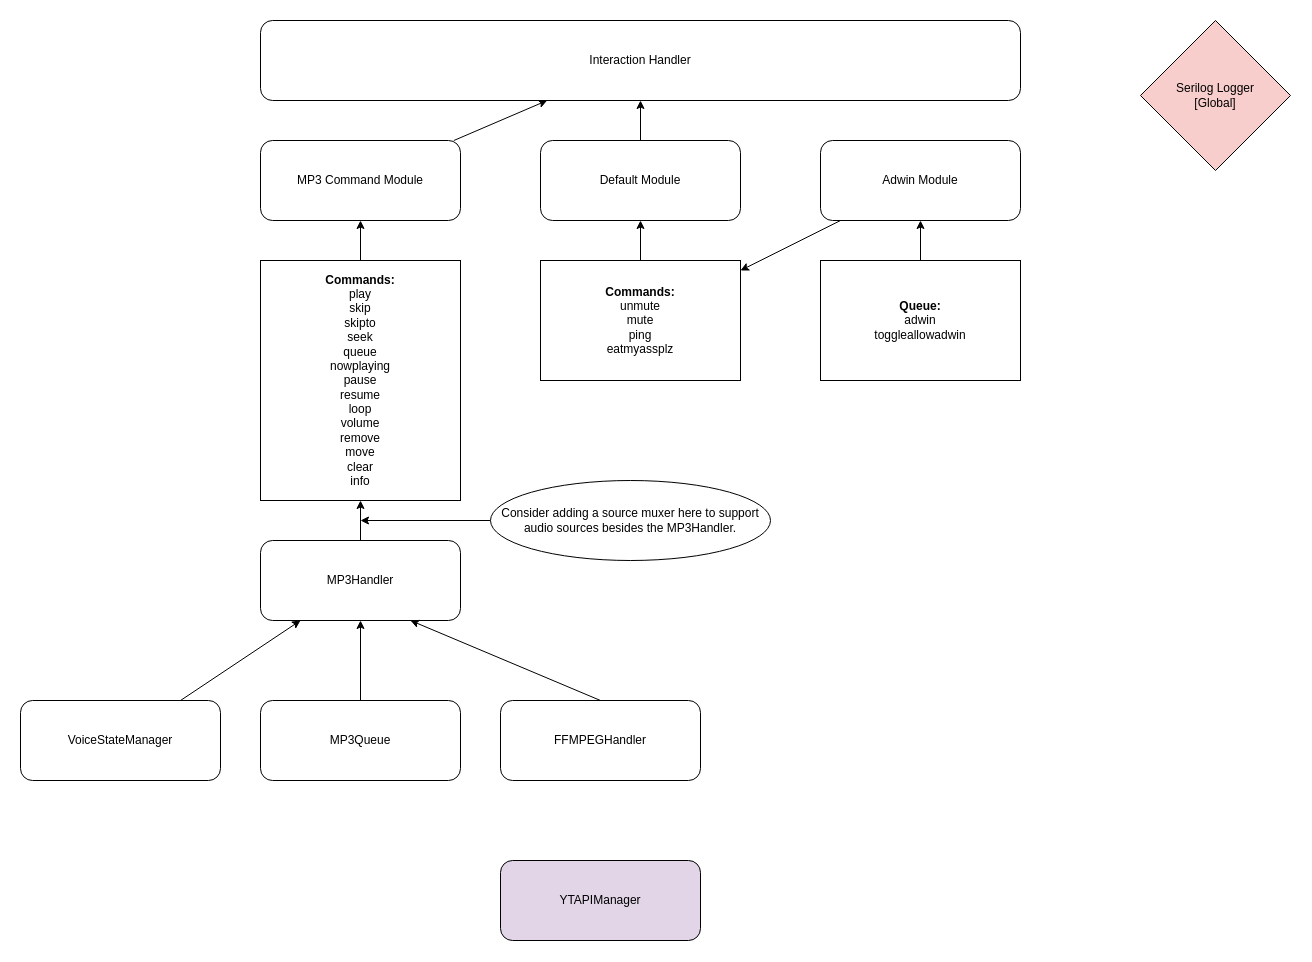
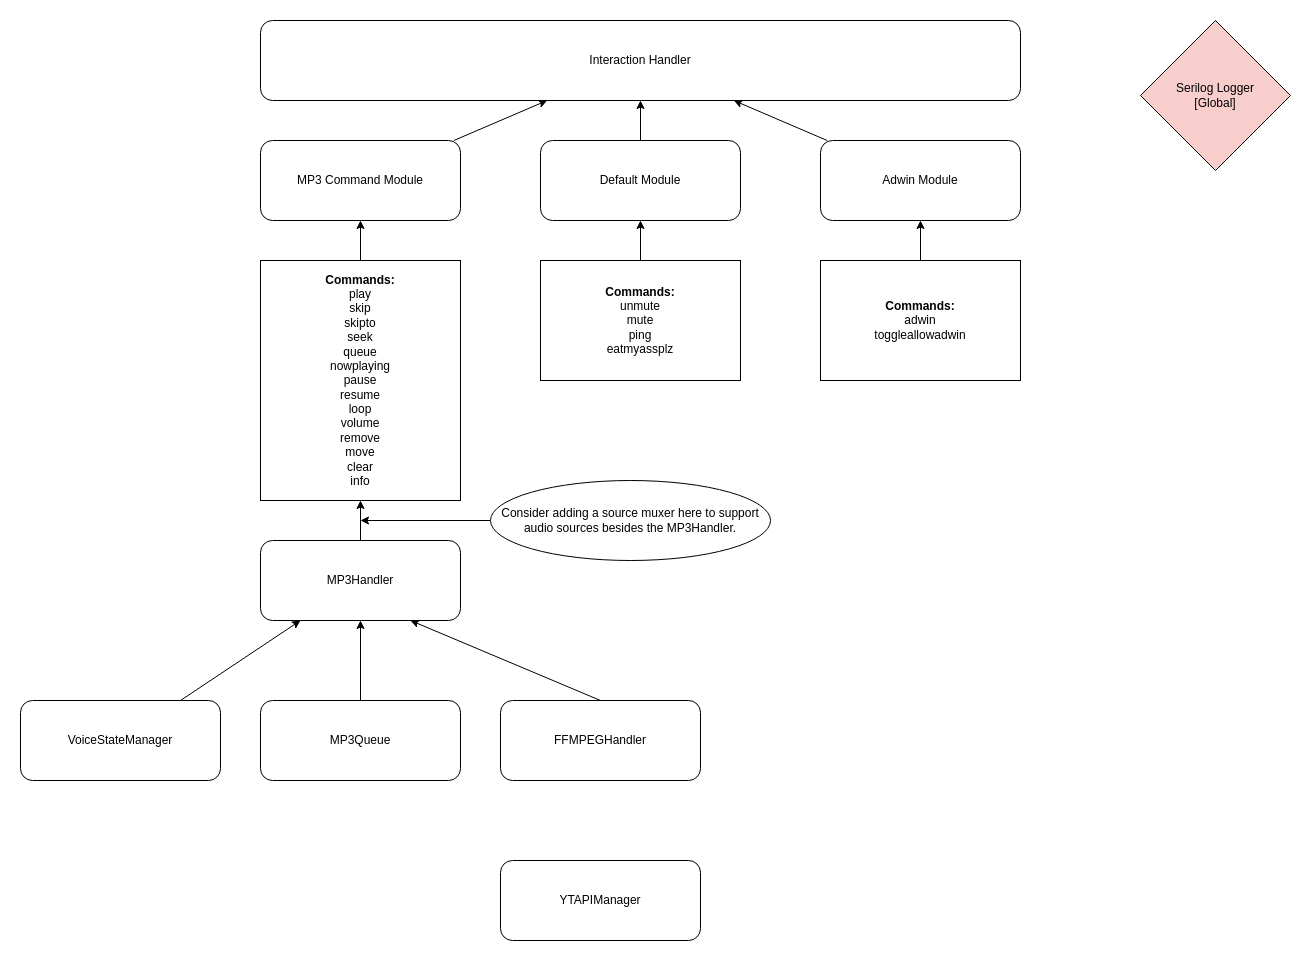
(794, 244) -> (784, 122)
(921, 321) -> (921, 321)
(601, 901) -> (601, 901)
